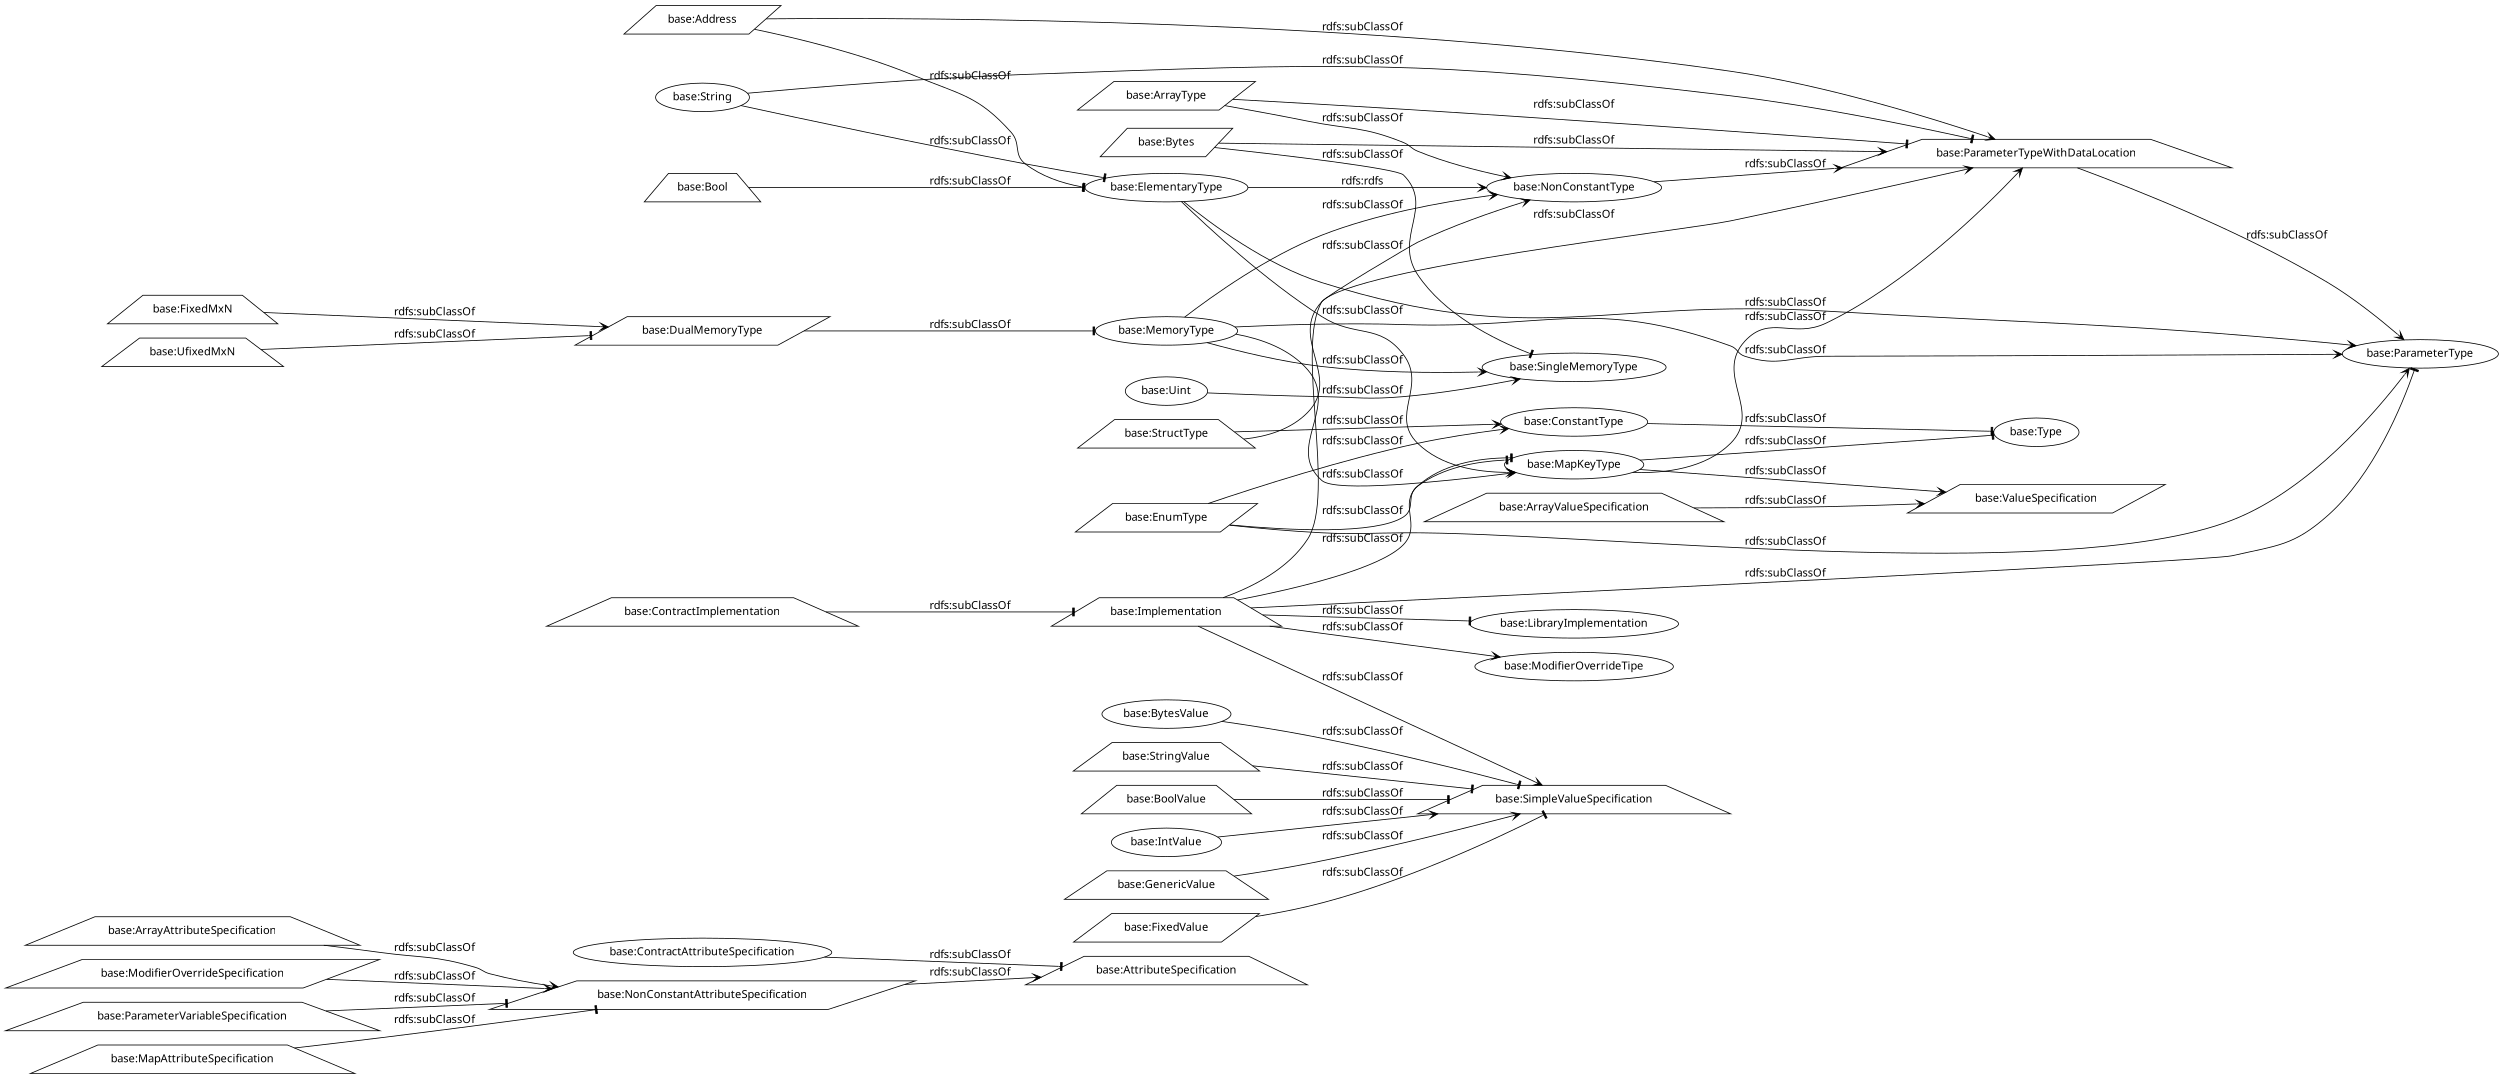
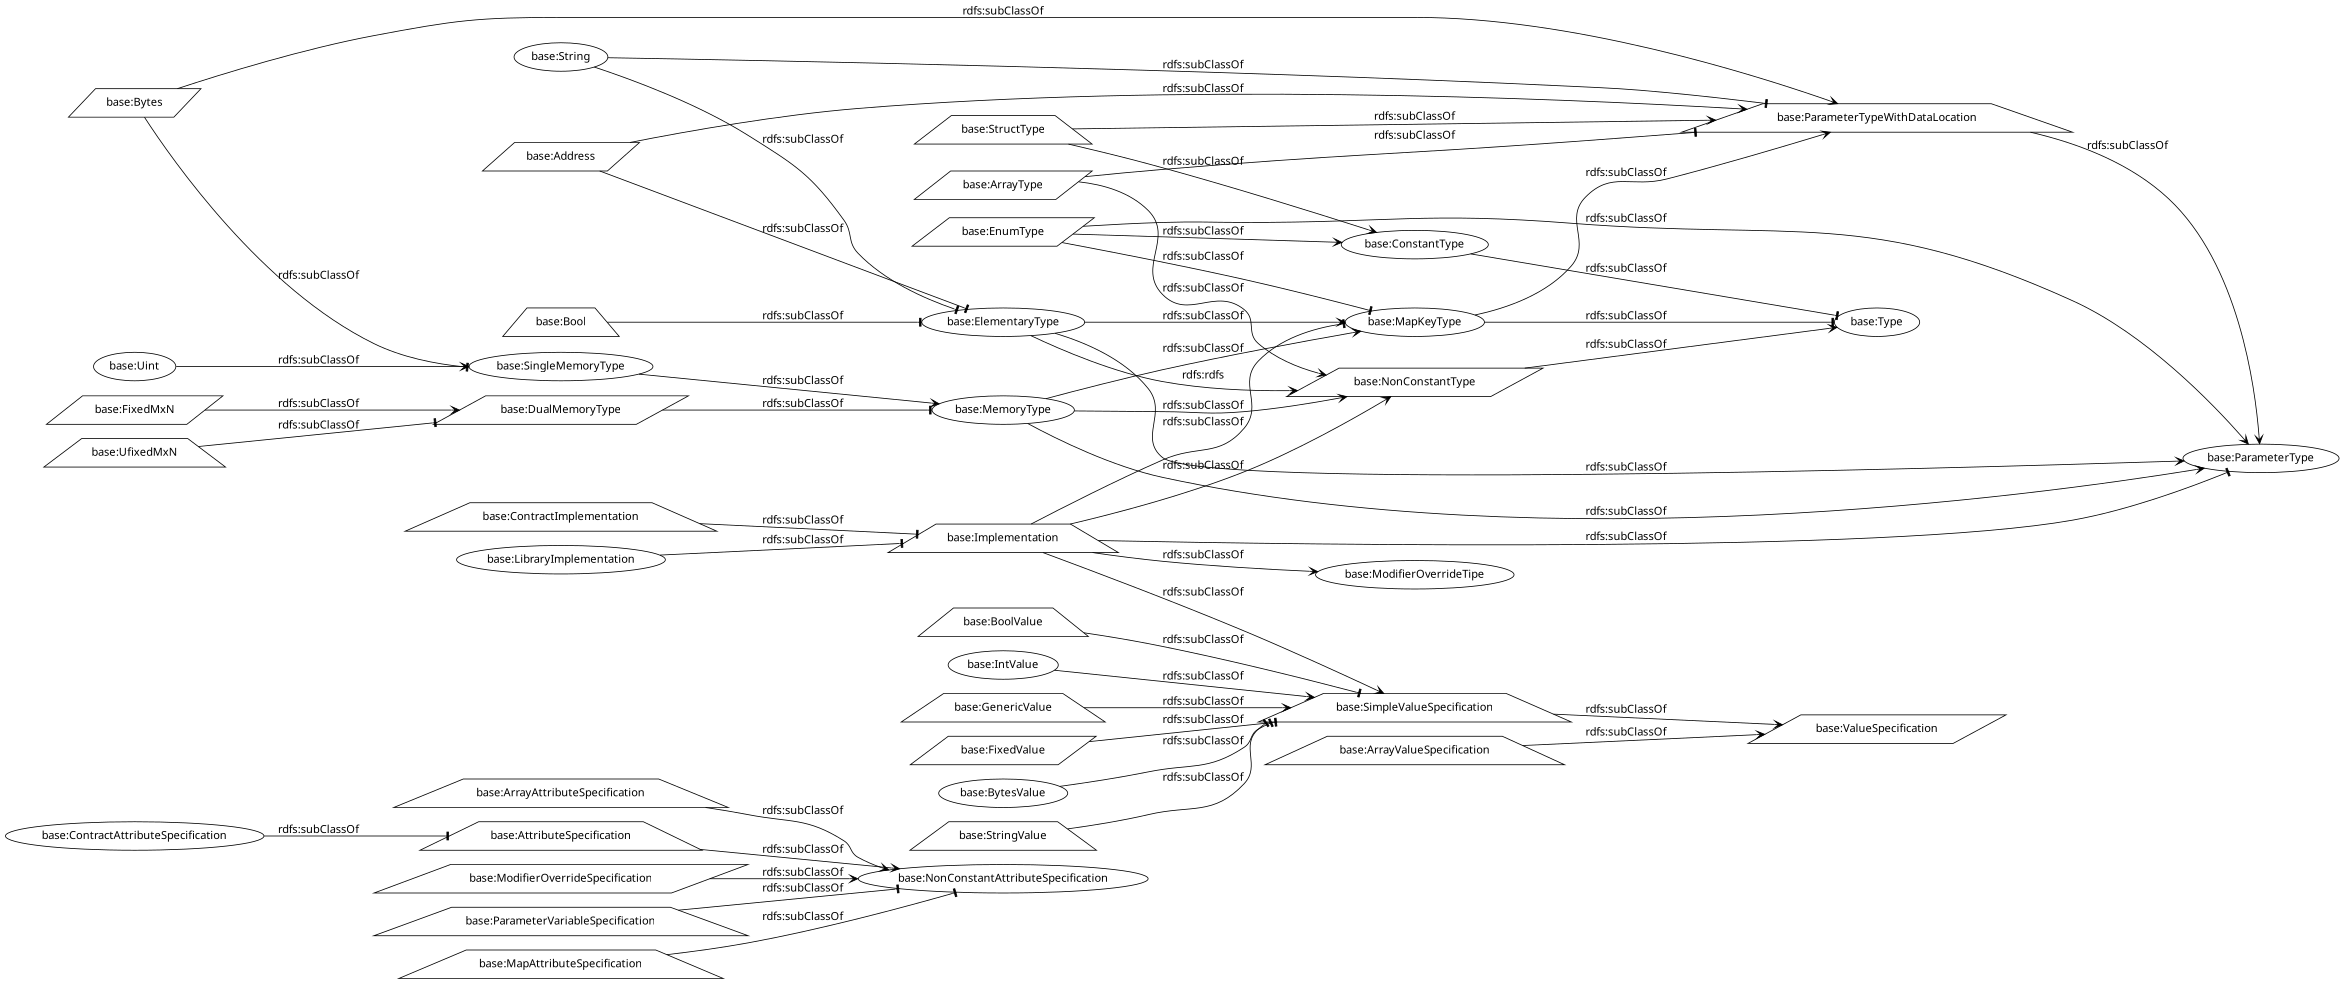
(1744, 175) -> (1677, 348)
(1574, 188) -> (1415, 382)
(193, 310) -> (135, 410)
(1342, 369) -> (785, 389)
(1789, 481) -> (1664, 719)
(1365, 618) -> (780, 549)
(969, 981) -> (796, 859)
(703, 995) -> (1003, 879)
